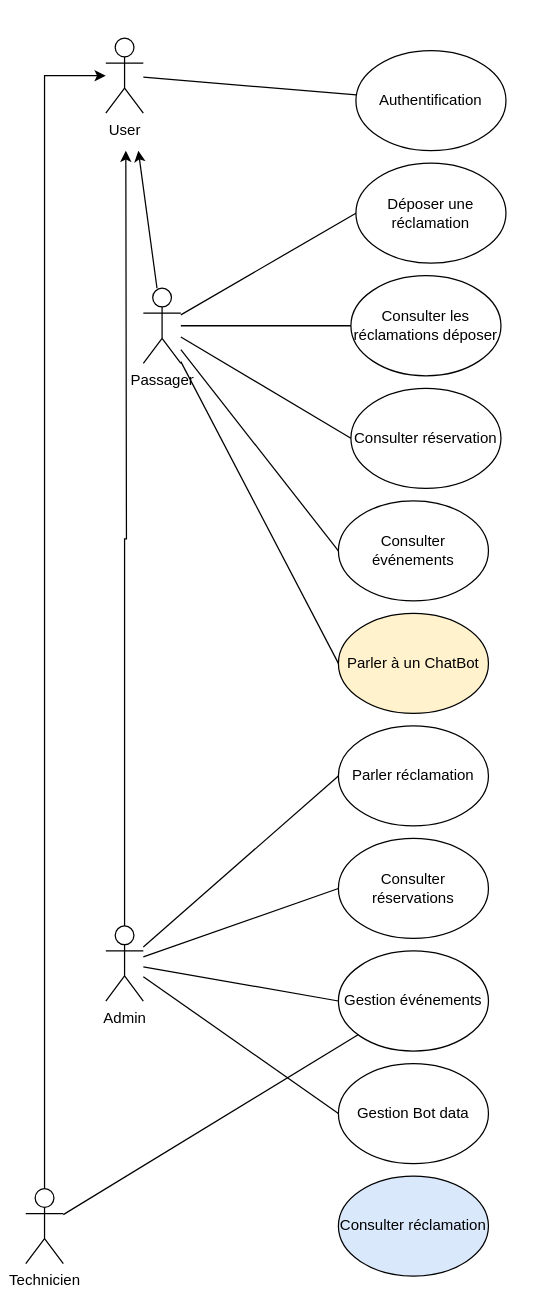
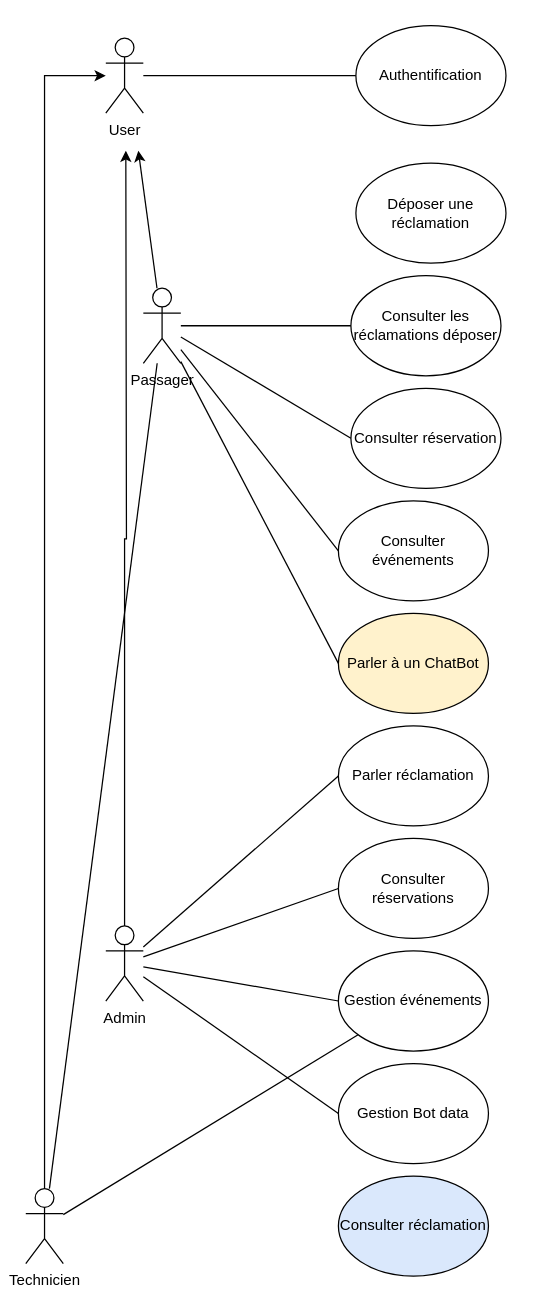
(431, 101) -> (431, 76)
(269, 263) -> (86, 908)
